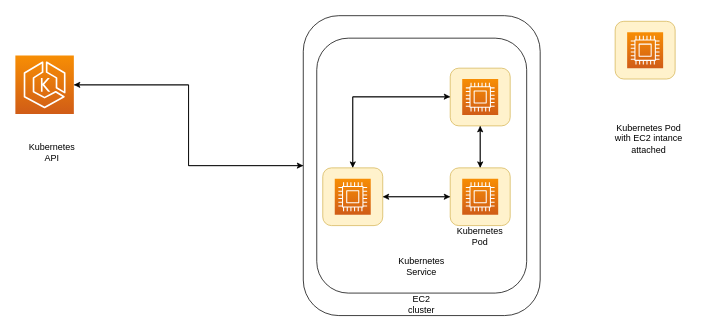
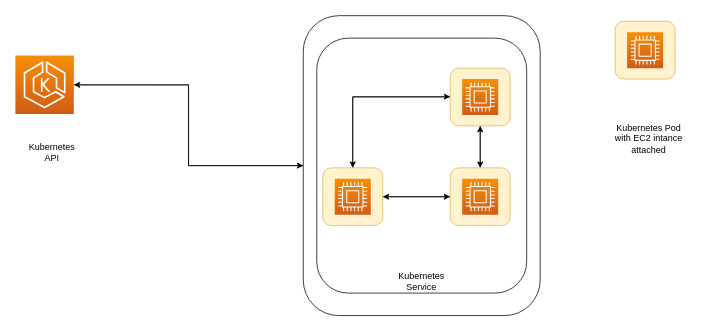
(480, 237) -> none
(422, 267) -> (422, 282)
(422, 304) -> none
